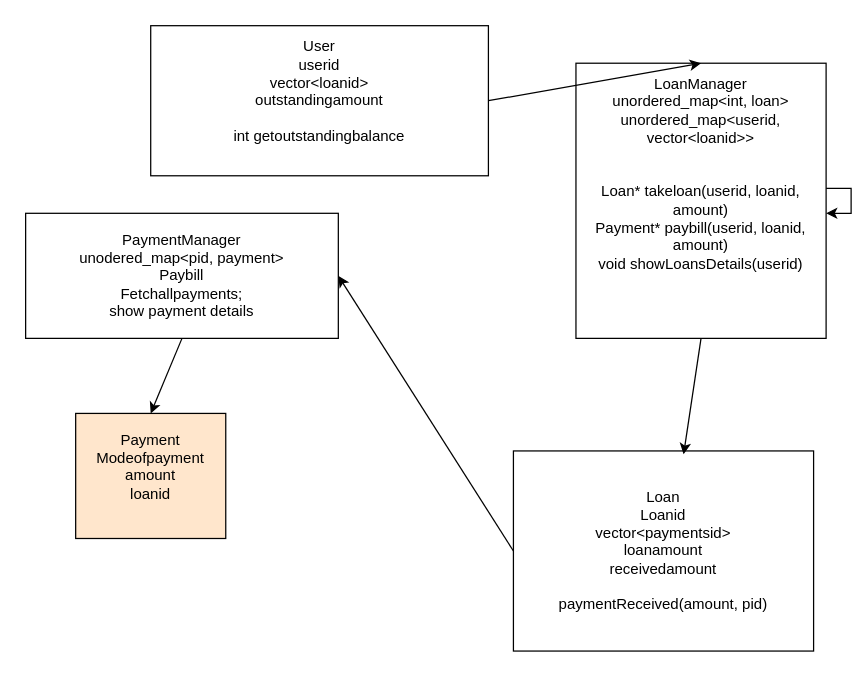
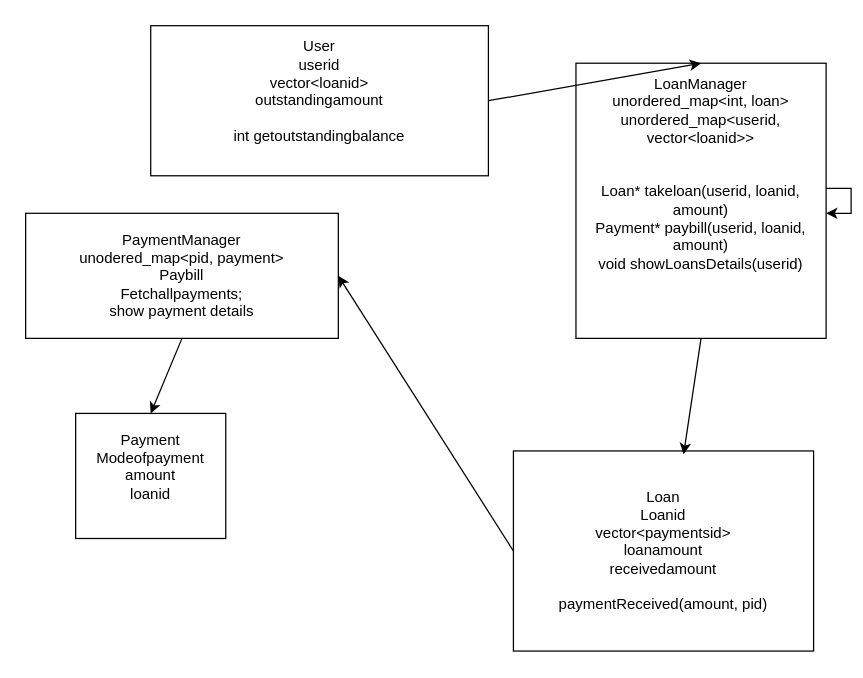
(151, 476) -> (151, 476)
